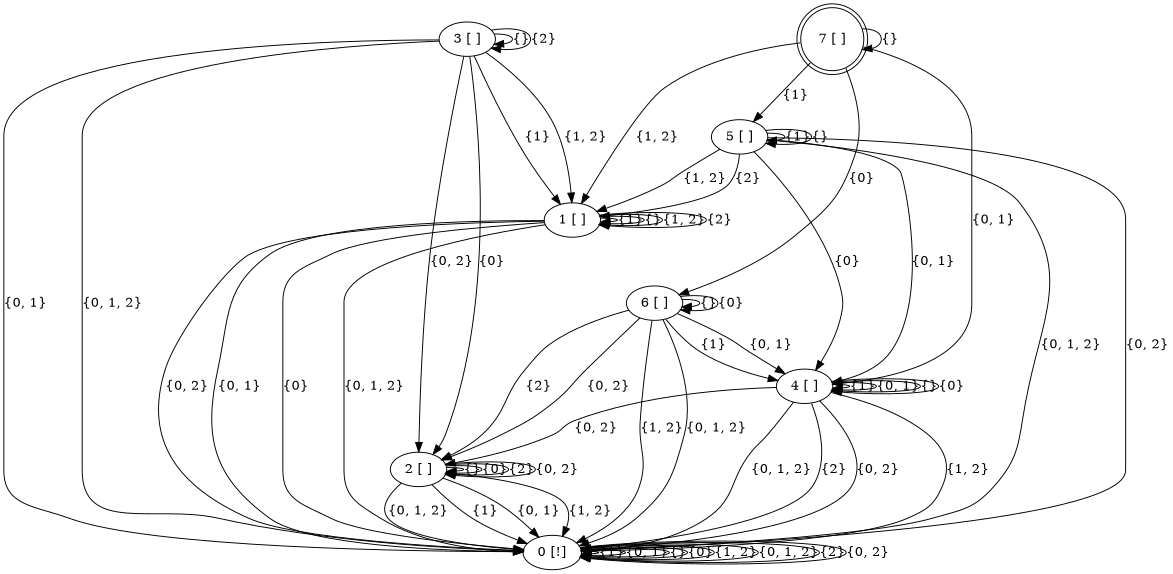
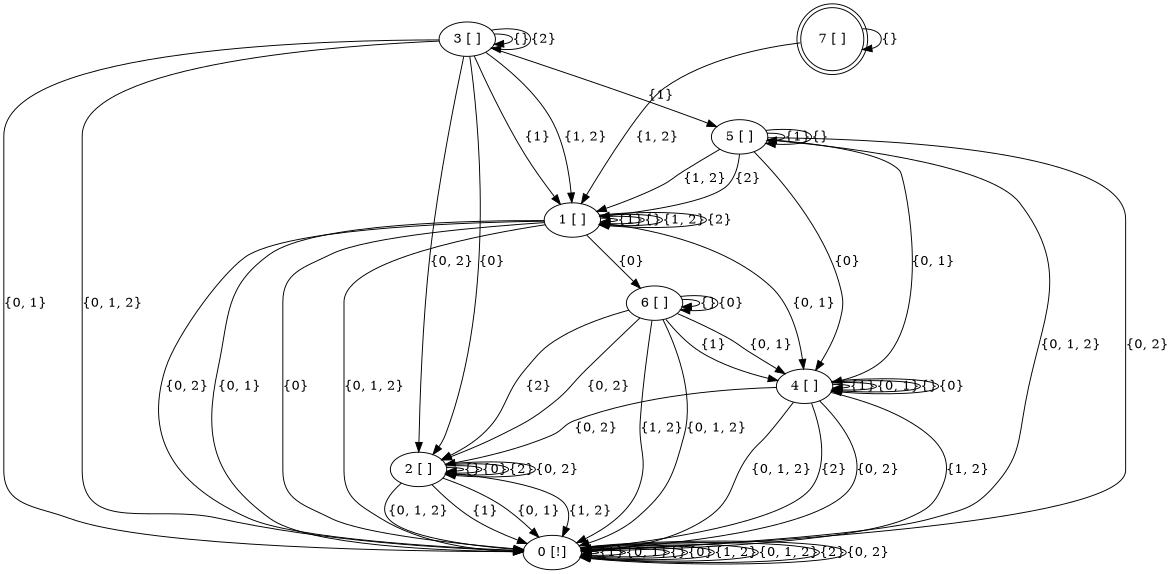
(785, 89) -> (600, 85)
(822, 213) -> (610, 258)
(972, 228) -> (728, 258)
